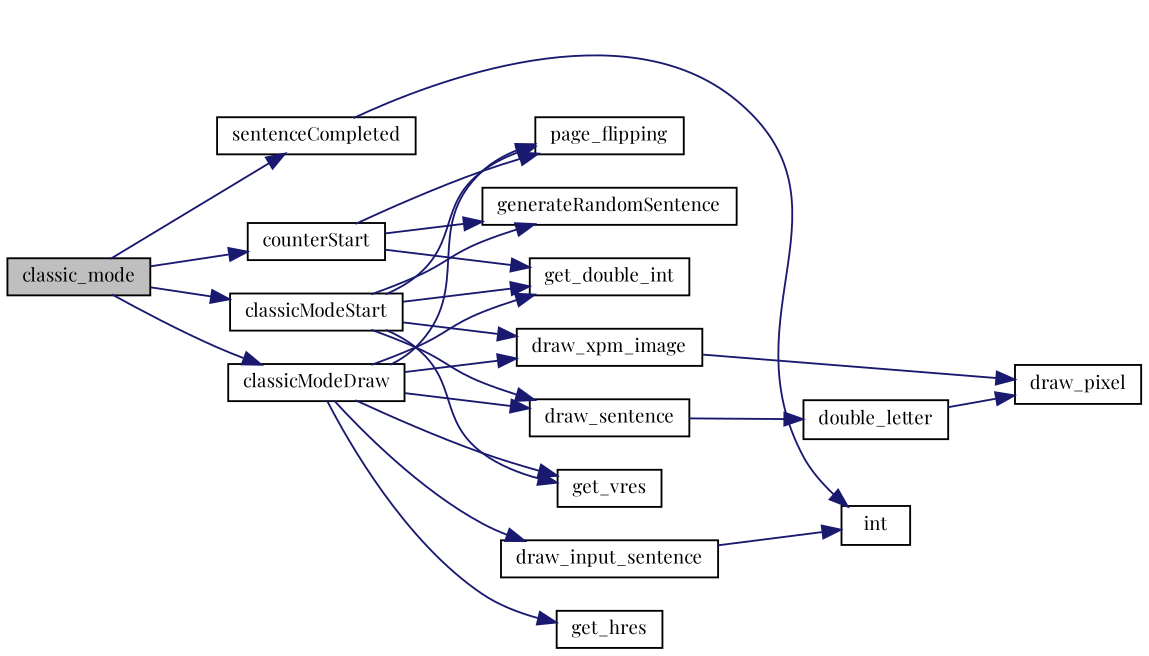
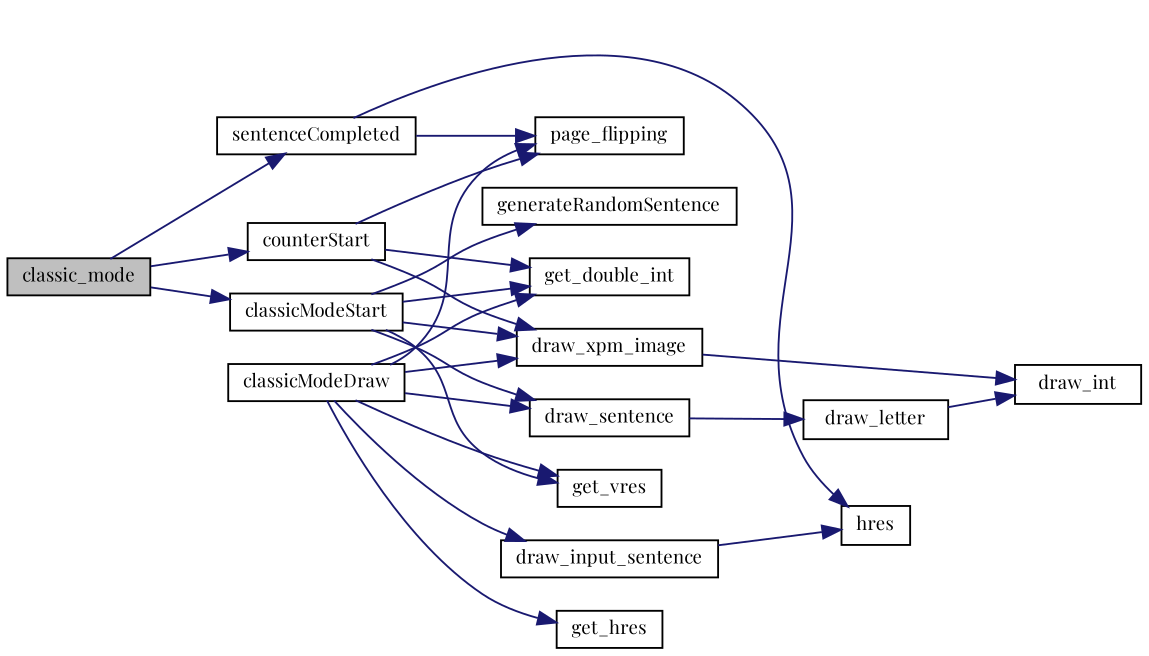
(449, 221) -> (466, 136)
(424, 229) -> (434, 286)
(177, 328) -> none
(1078, 384) -> (1078, 384)
(876, 420) -> (876, 420)
(876, 525) -> (876, 525)
